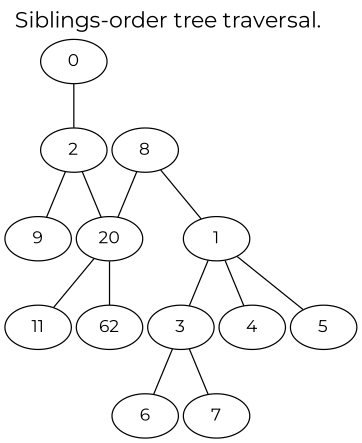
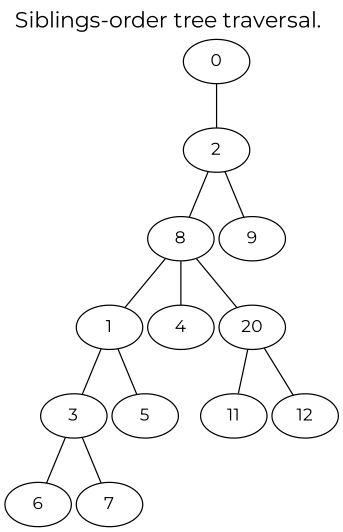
(92, 195) -> (199, 195)
(234, 283) -> (181, 283)
(110, 327) -> (305, 416)
